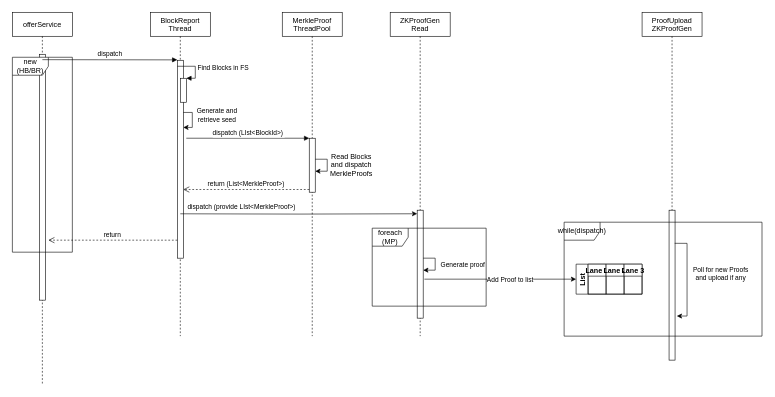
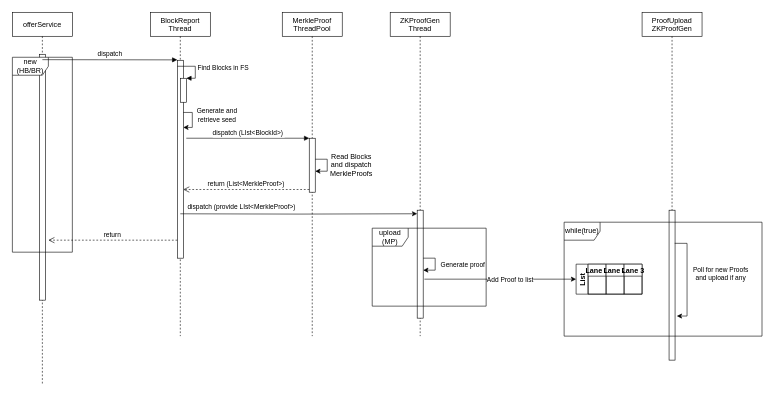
(420, 20) -> (420, 20)
(582, 231) -> (582, 231)
(390, 237) -> (390, 237)
